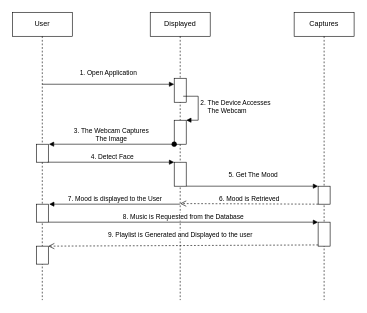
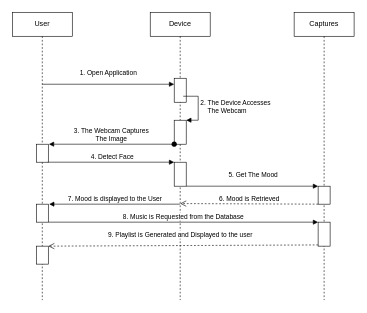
(180, 24) -> (180, 24)
